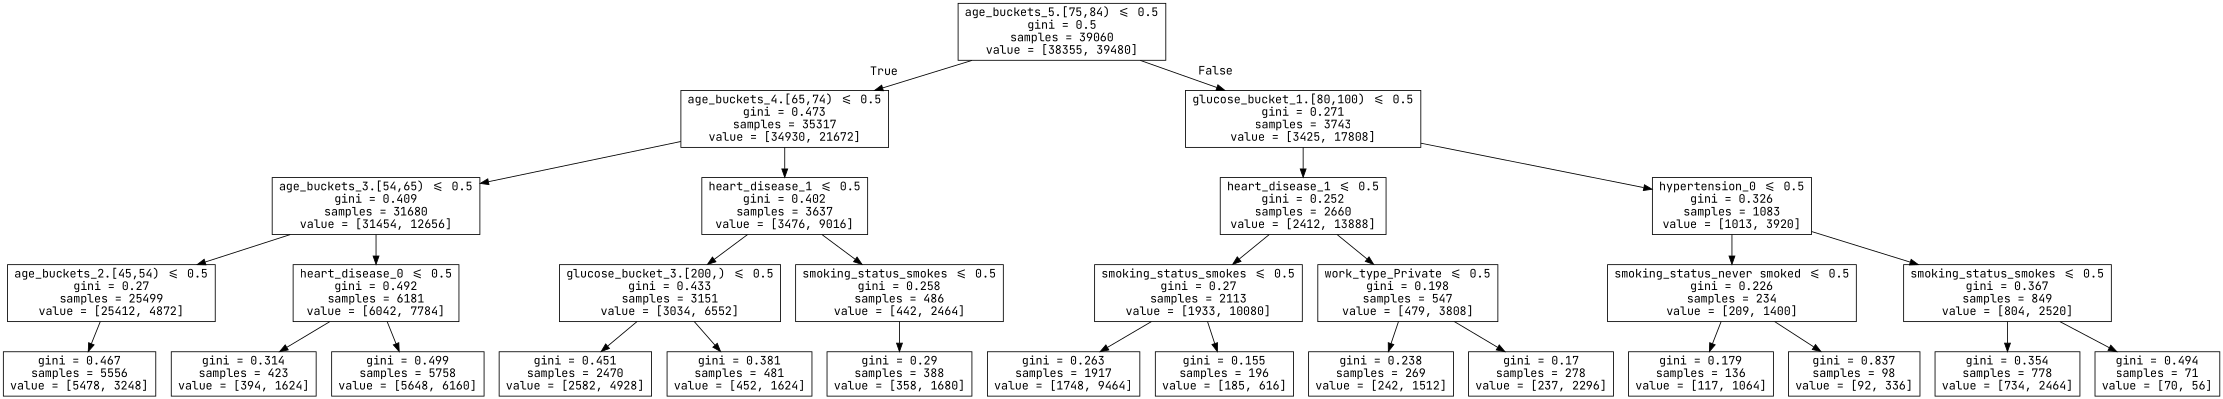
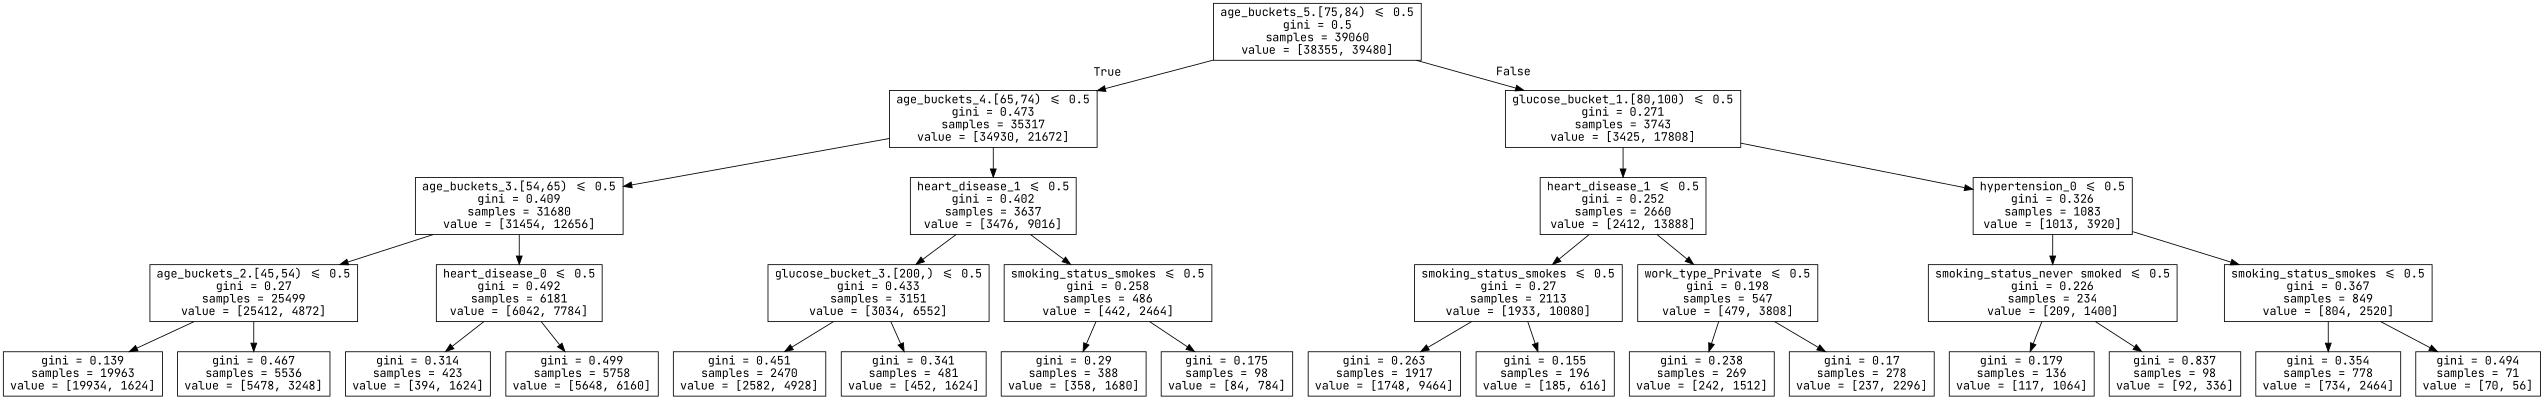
(80, 374) -> (254, 374)
none -> (83, 374)
(740, 374) -> (914, 374)
none -> (1227, 374)
